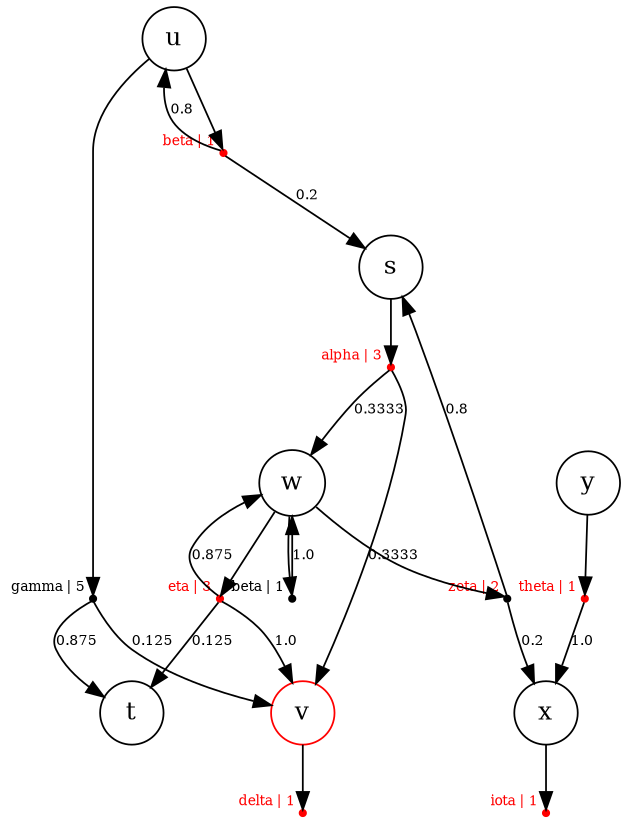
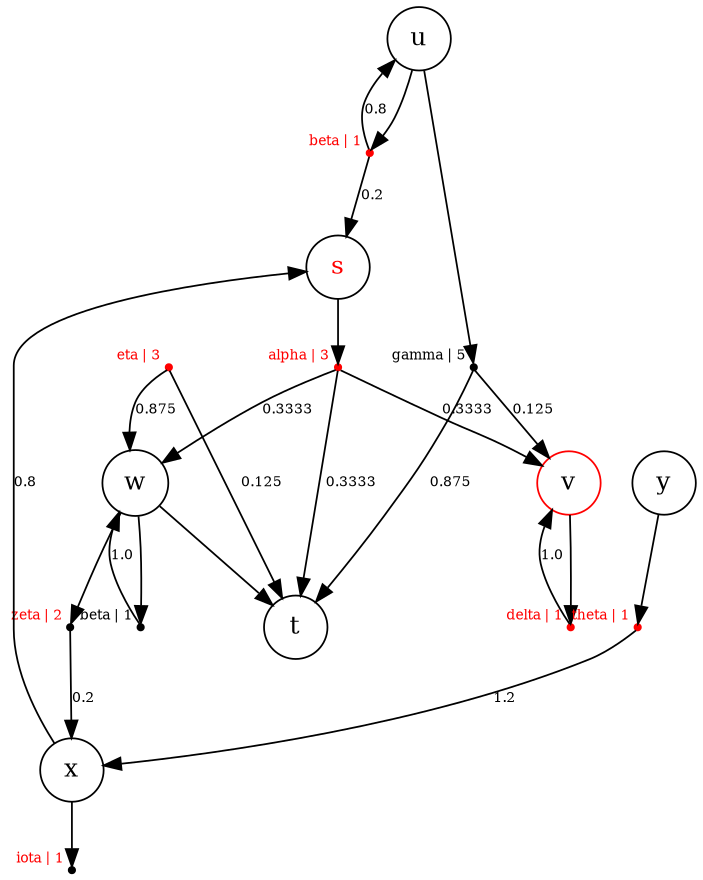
(391, 267) -> (338, 267)
(459, 454) -> (14, 408)
none -> (321, 474)
(253, 546) -> (209, 550)
(259, 628) -> (545, 578)
(582, 642) -> (505, 699)
(546, 813) -> (72, 870)
